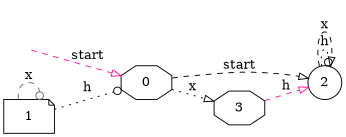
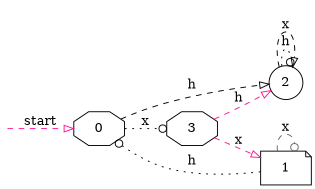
(239, 65) -> (192, 85)
(188, 94) -> (142, 129)
none -> (233, 146)
